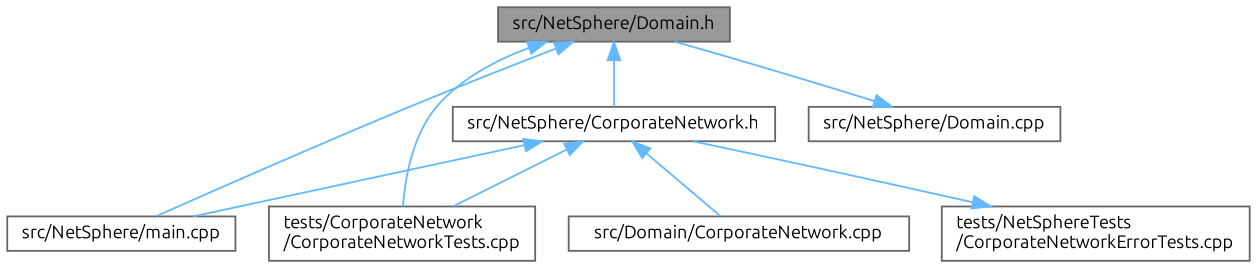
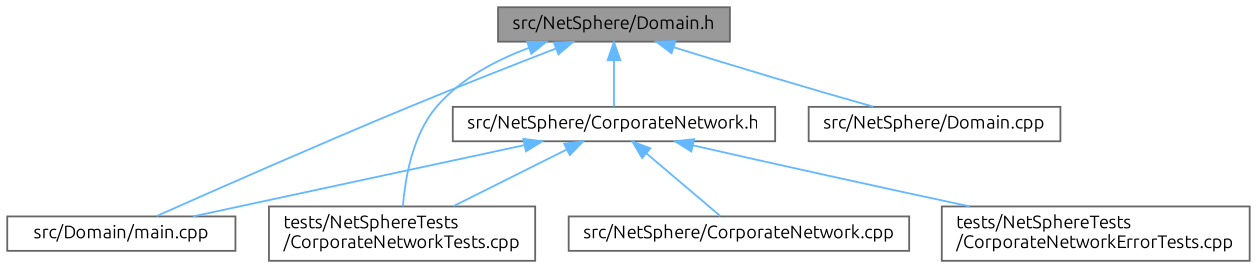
(775, 71) -> (773, 78)
(833, 171) -> (831, 176)
(121, 234) -> (121, 234)
(402, 234) -> (402, 234)
(739, 234) -> (739, 234)
